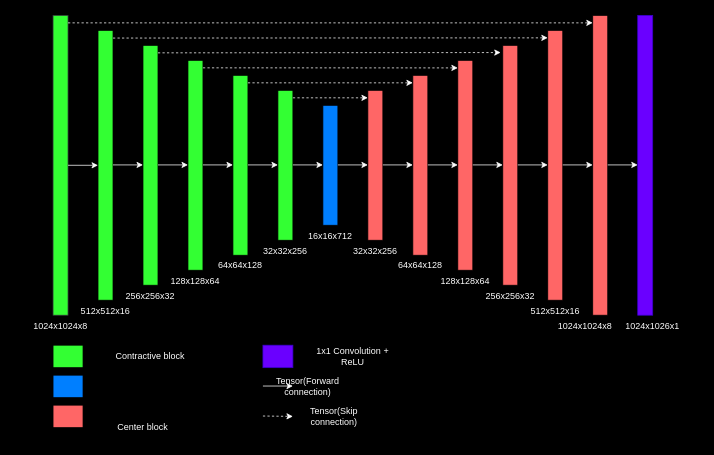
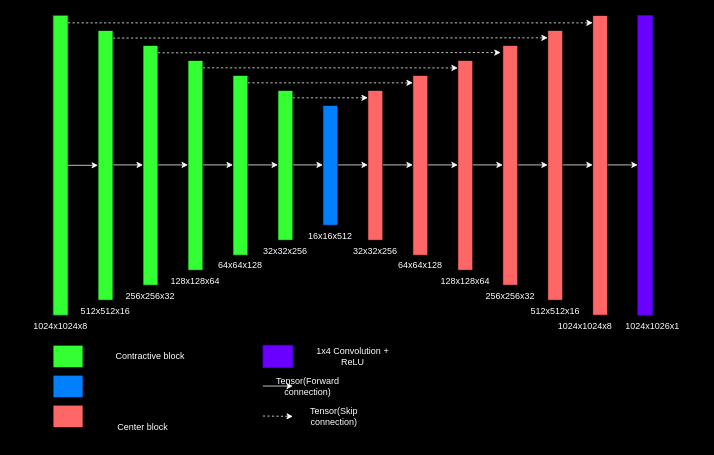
(330, 237) -> (330, 237)
(353, 237) -> (353, 237)
(353, 357) -> (353, 357)
